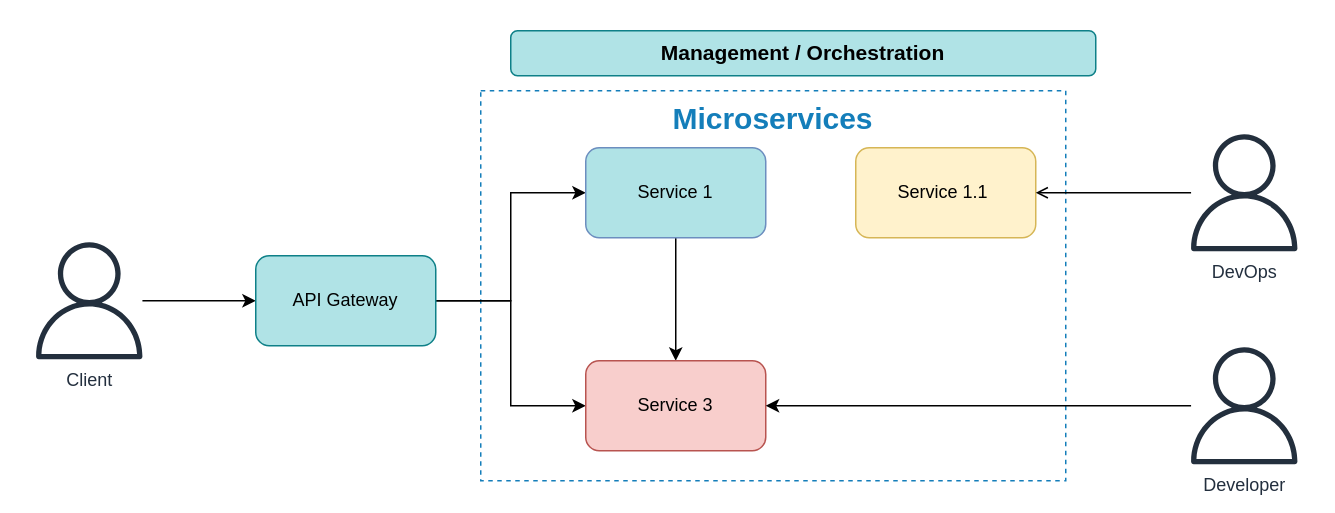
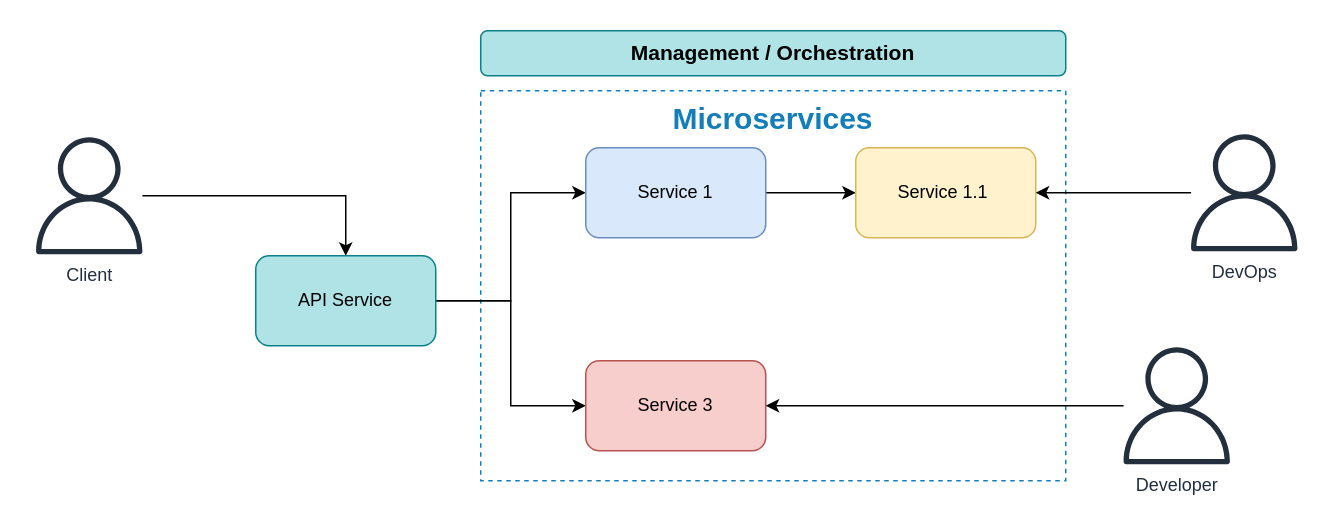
(803, 53) -> (773, 53)
(676, 193) -> (676, 193)
(1044, 193) -> (1047, 193)
(676, 294) -> (806, 193)
(89, 301) -> (89, 196)
(346, 301) -> (346, 301)
(1244, 406) -> (1177, 406)
